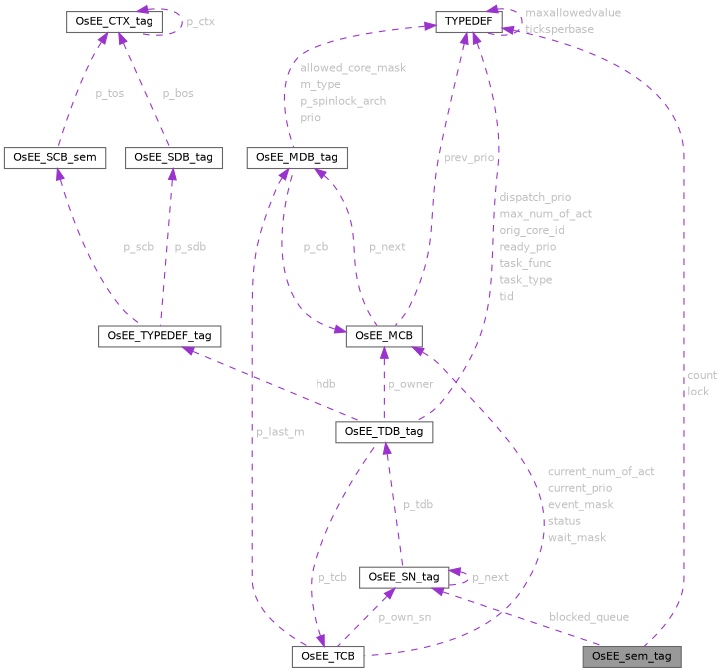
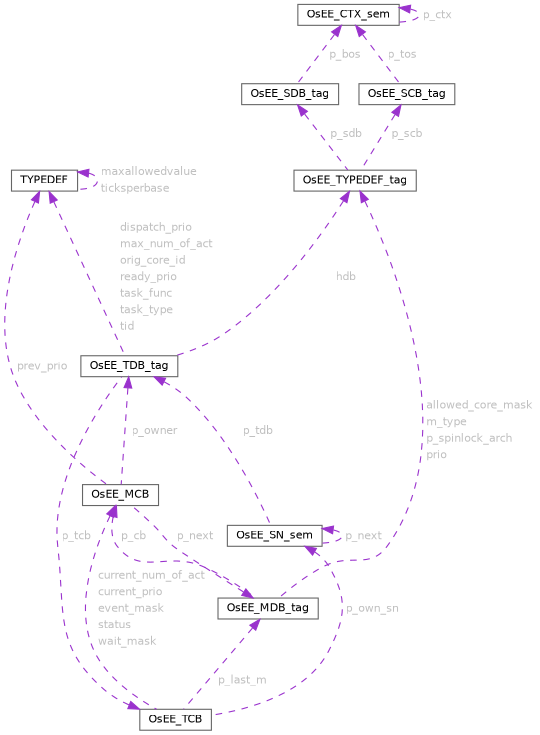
(115, 22) -> (349, 15)
(314, 48) -> (422, 435)
(55, 158) -> (407, 94)
(384, 390) -> (125, 436)
(404, 578) -> (275, 536)
(632, 657) -> none
